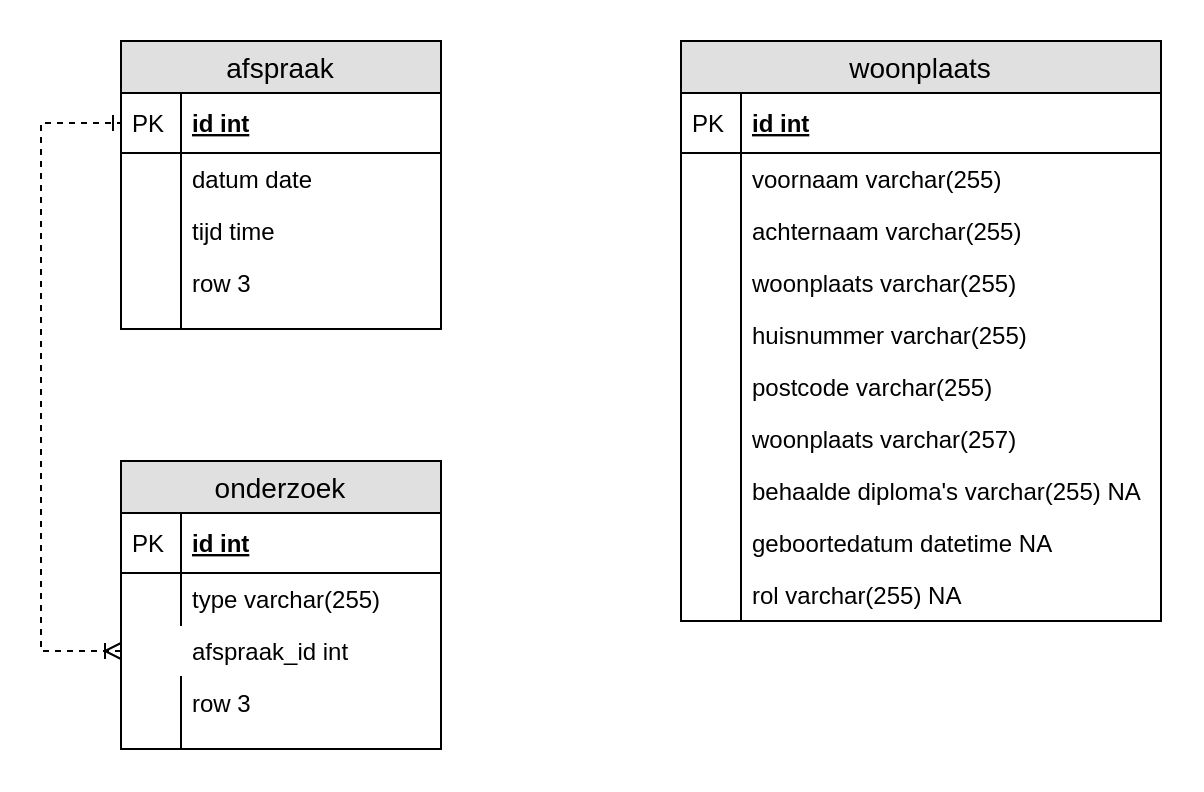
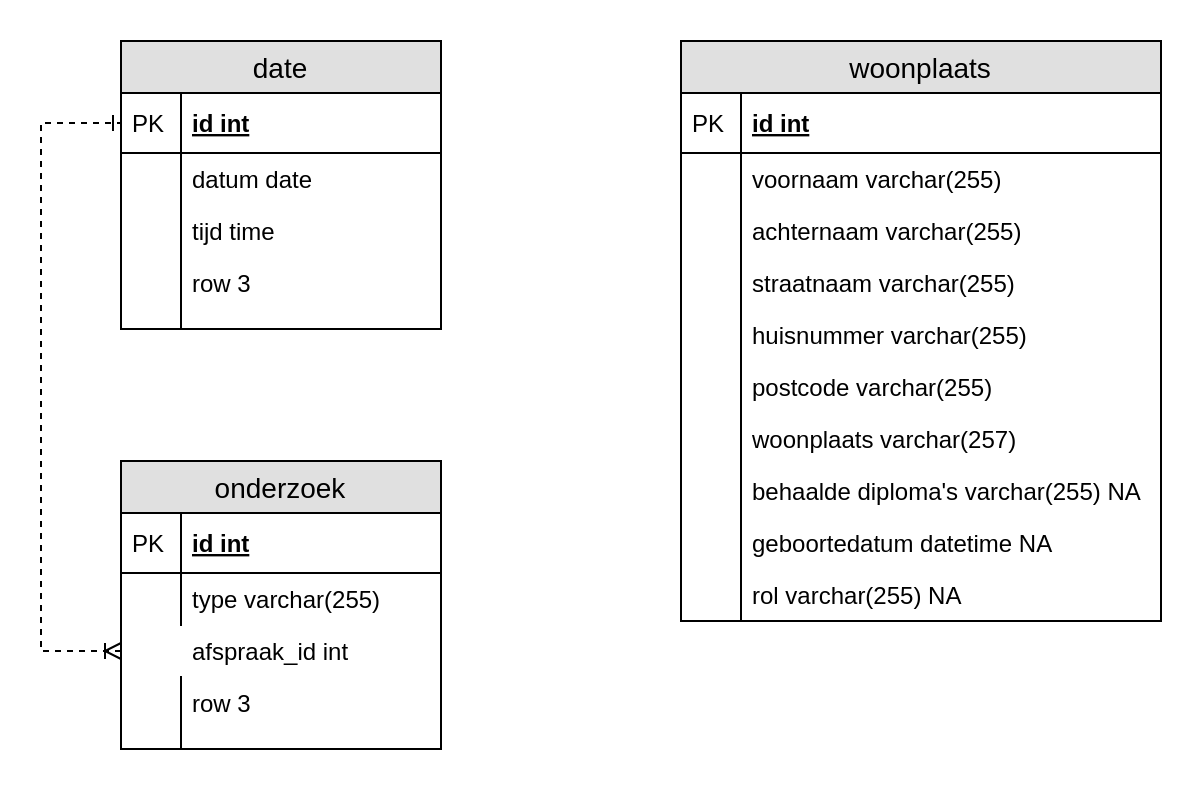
(280, 69) -> (280, 69)
(903, 284) -> (907, 284)
